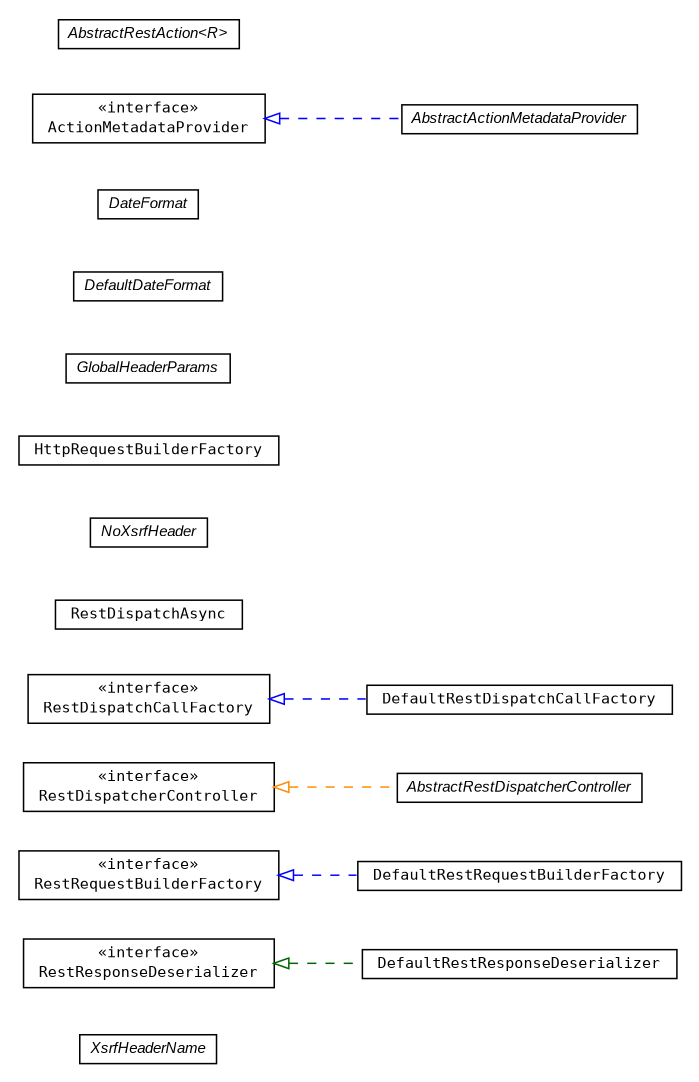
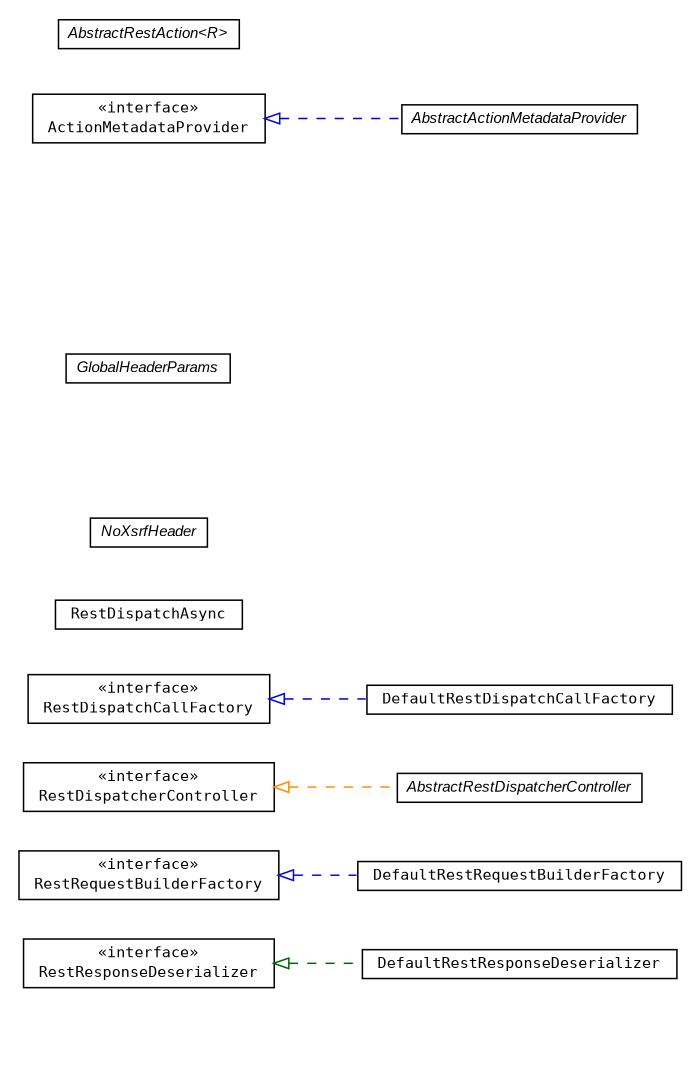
(148, 204) -> none
(148, 286) -> none
(148, 450) -> none
(148, 1048) -> none
